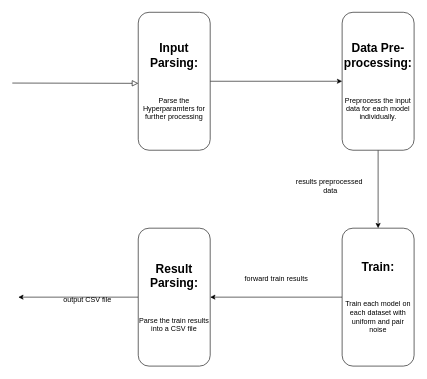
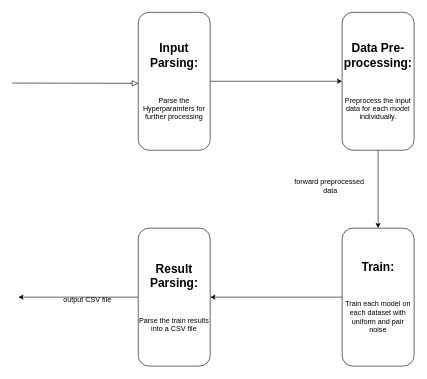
(331, 186) -> (331, 186)
(276, 279) -> none
